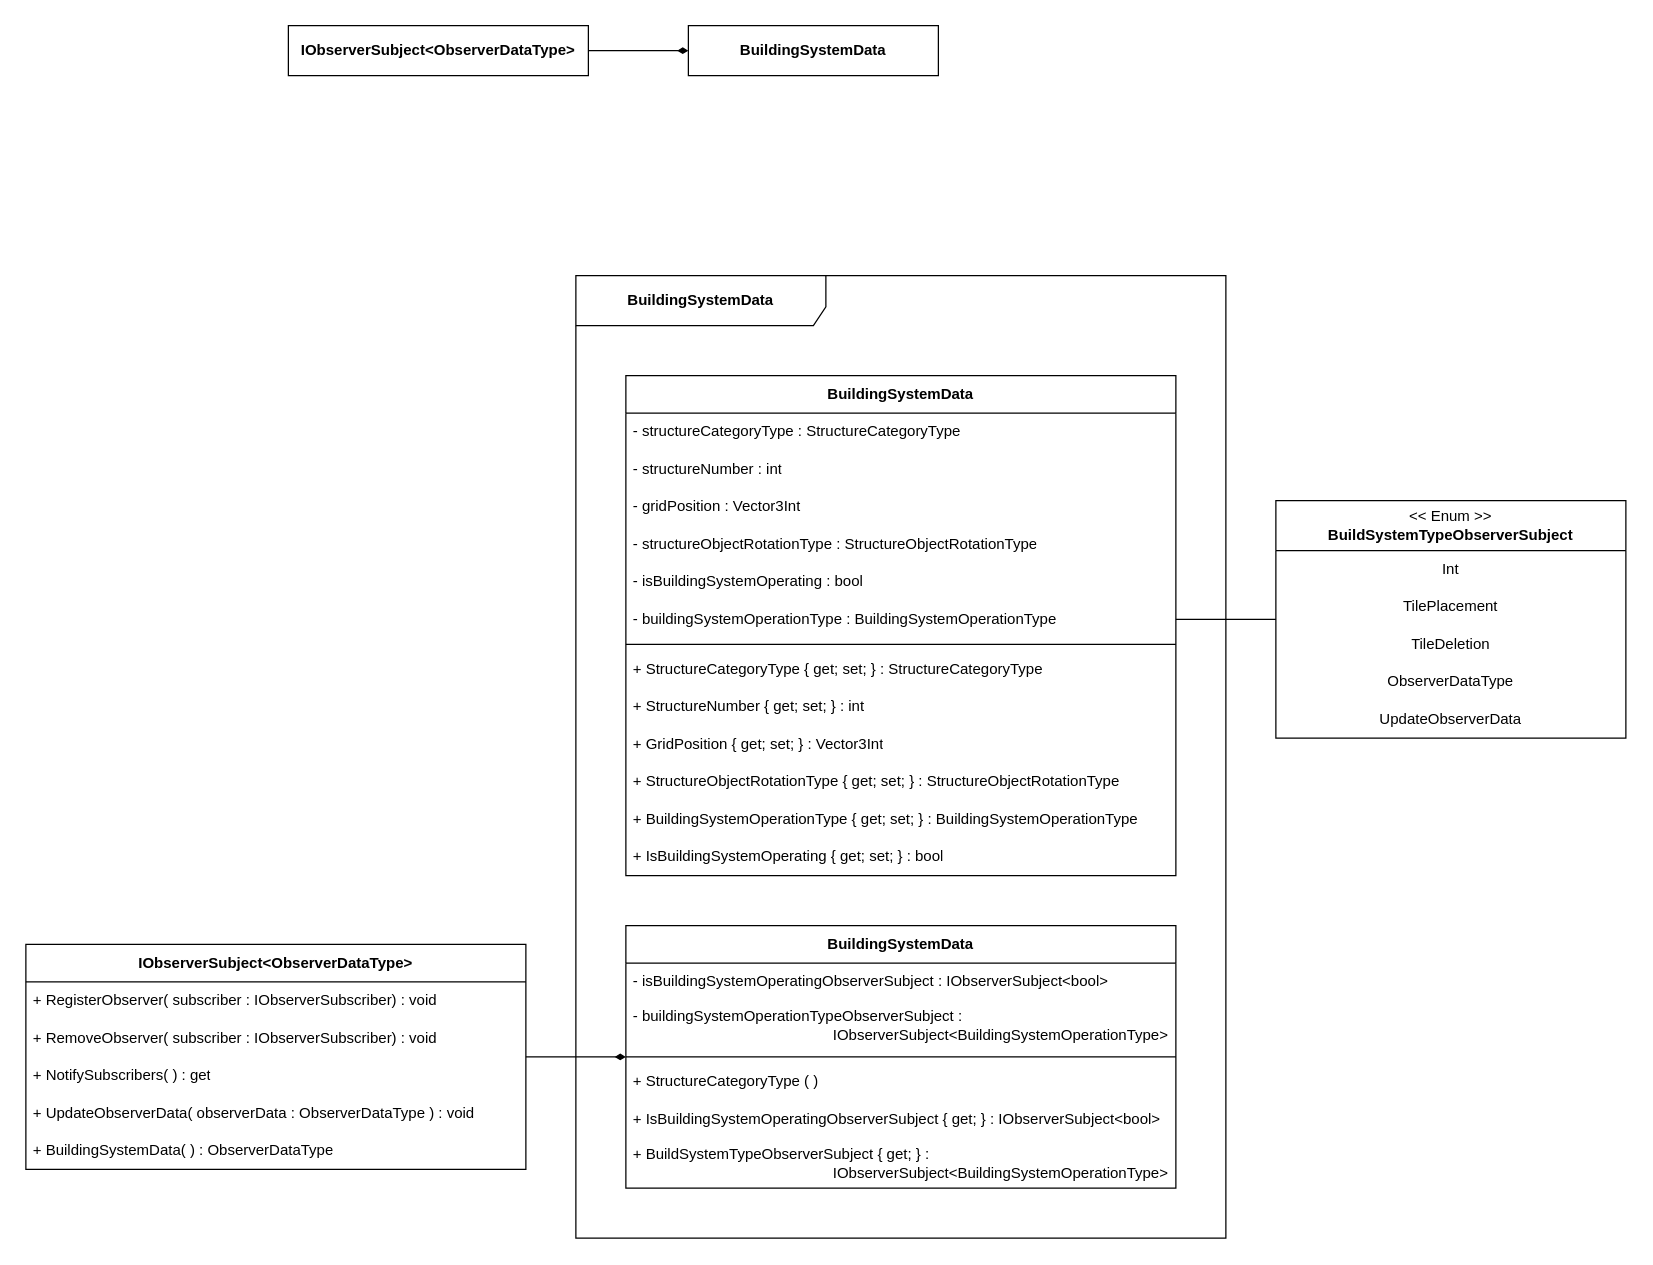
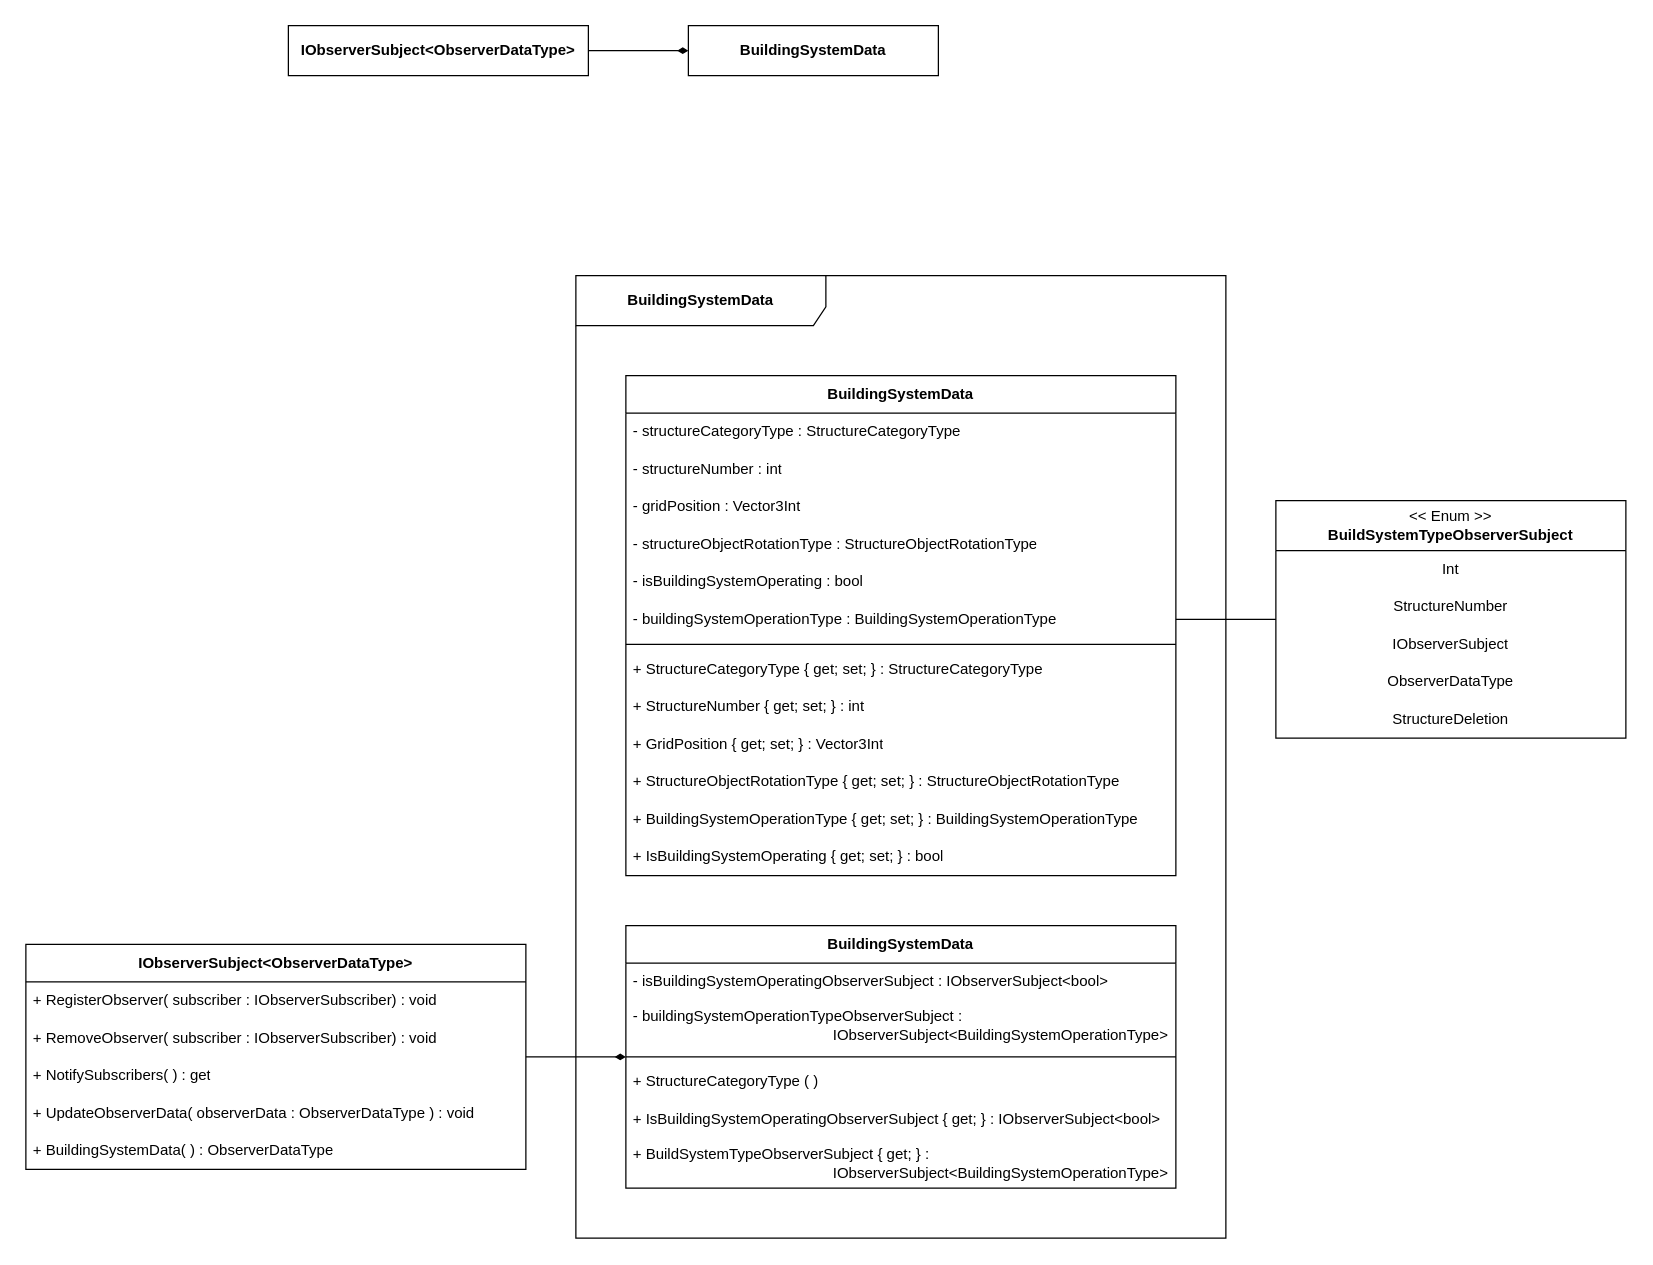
(1451, 607) -> (1451, 607)
(1451, 644) -> (1451, 644)
(1451, 719) -> (1451, 719)
